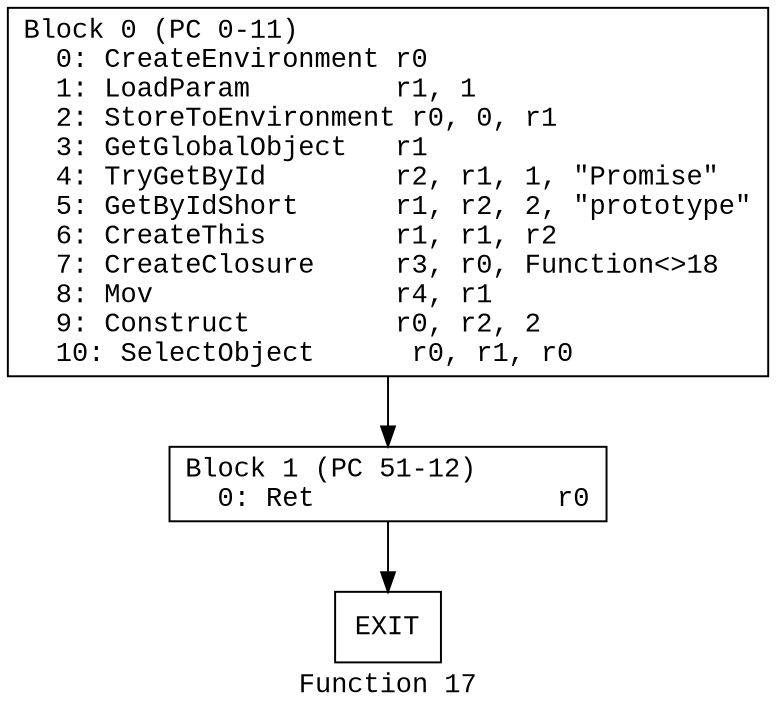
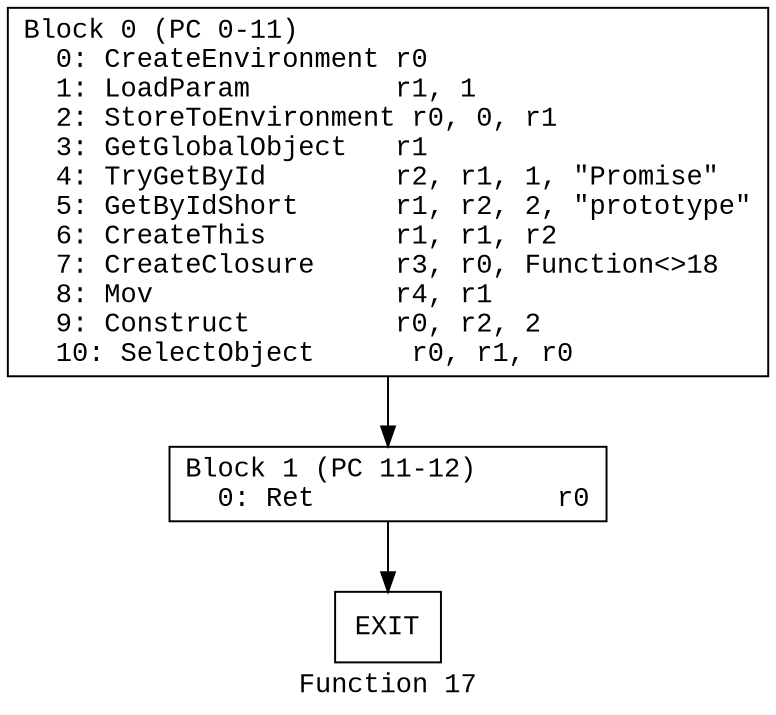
(388, 484) -> (388, 484)
